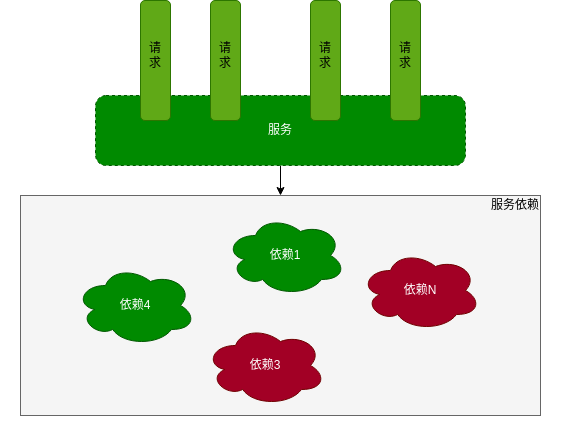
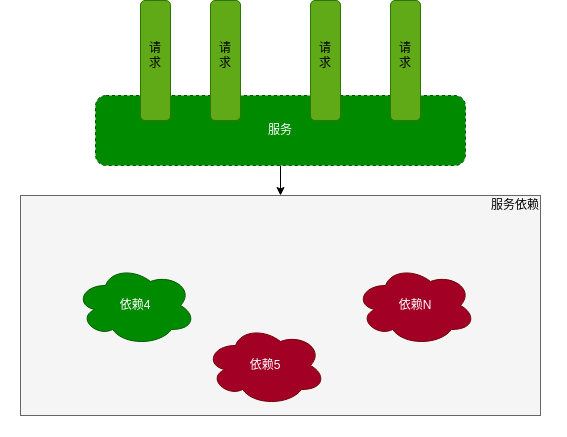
(286, 256) -> none
(421, 291) -> (416, 306)
(266, 366) -> (266, 366)
